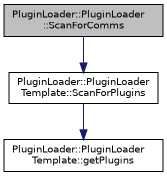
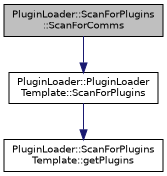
(84, 20) -> (84, 20)
(84, 156) -> (84, 156)
